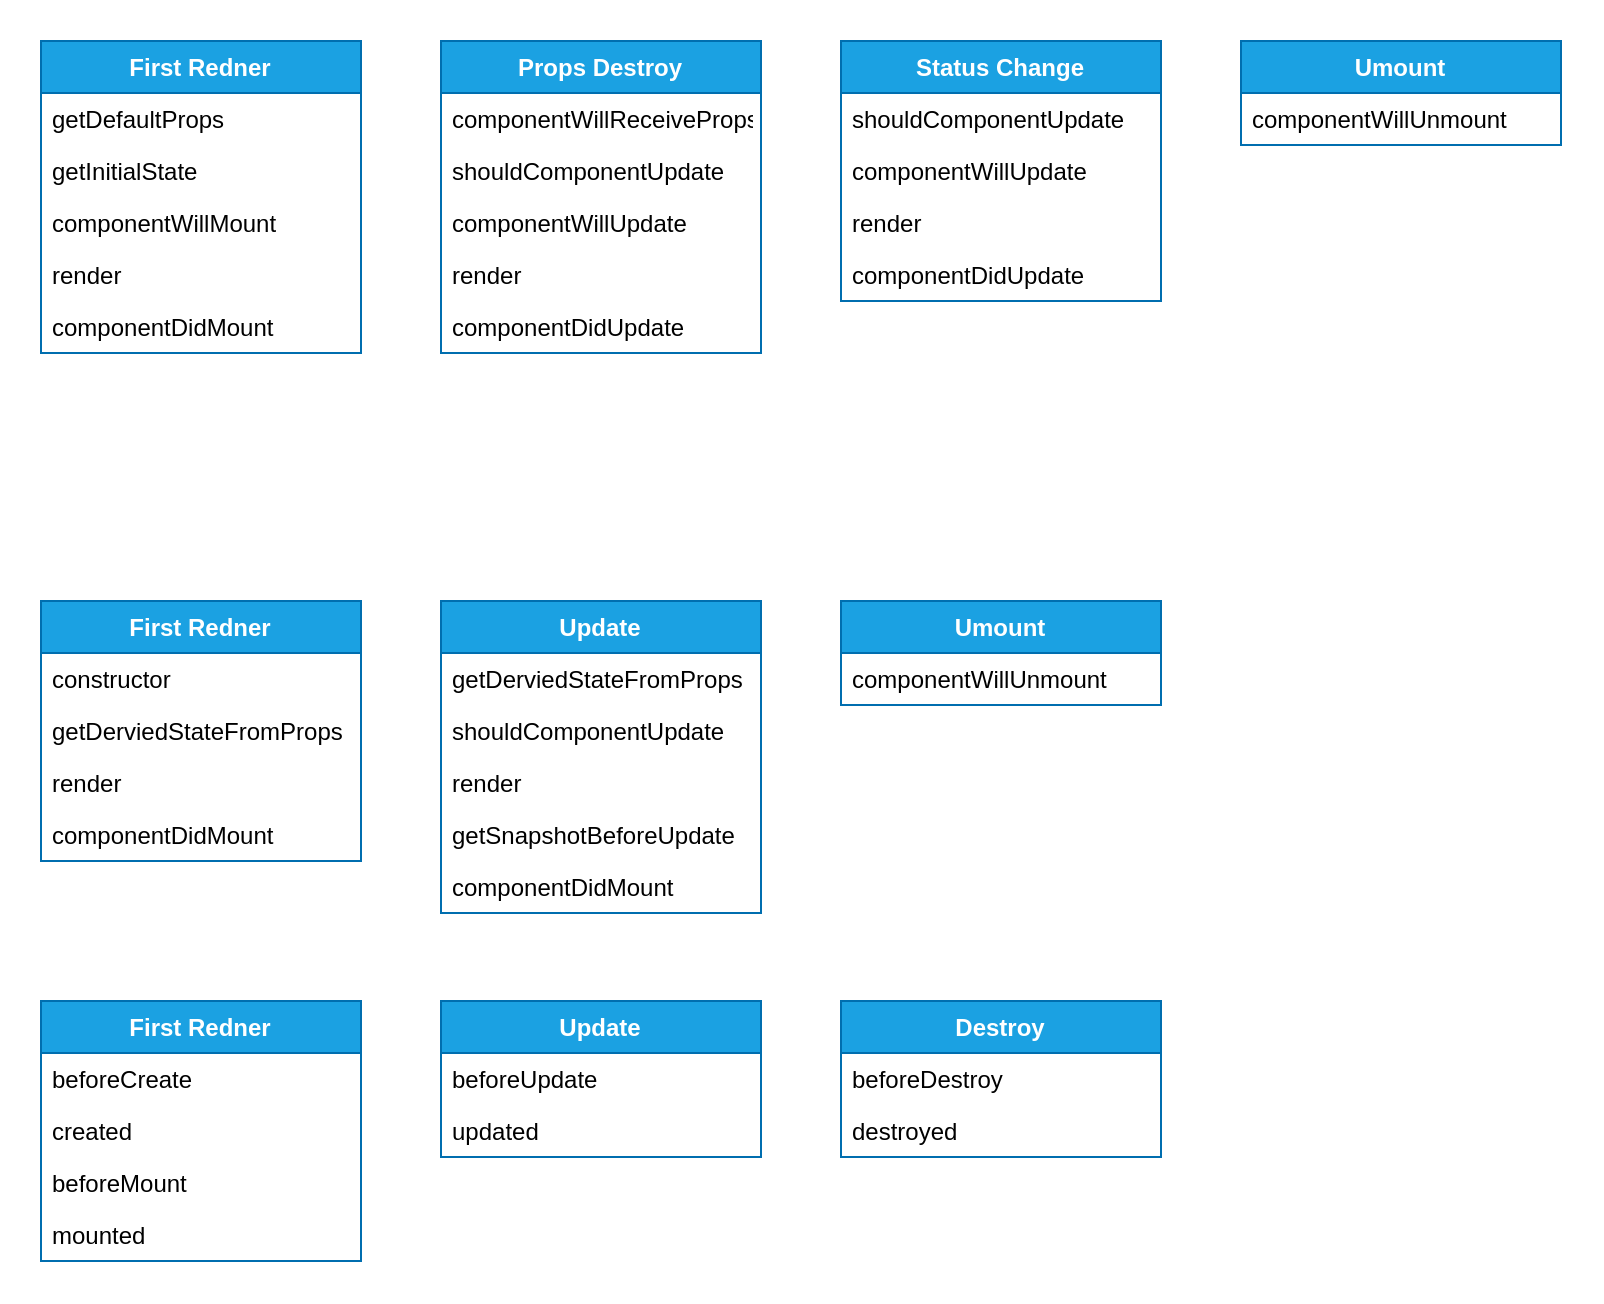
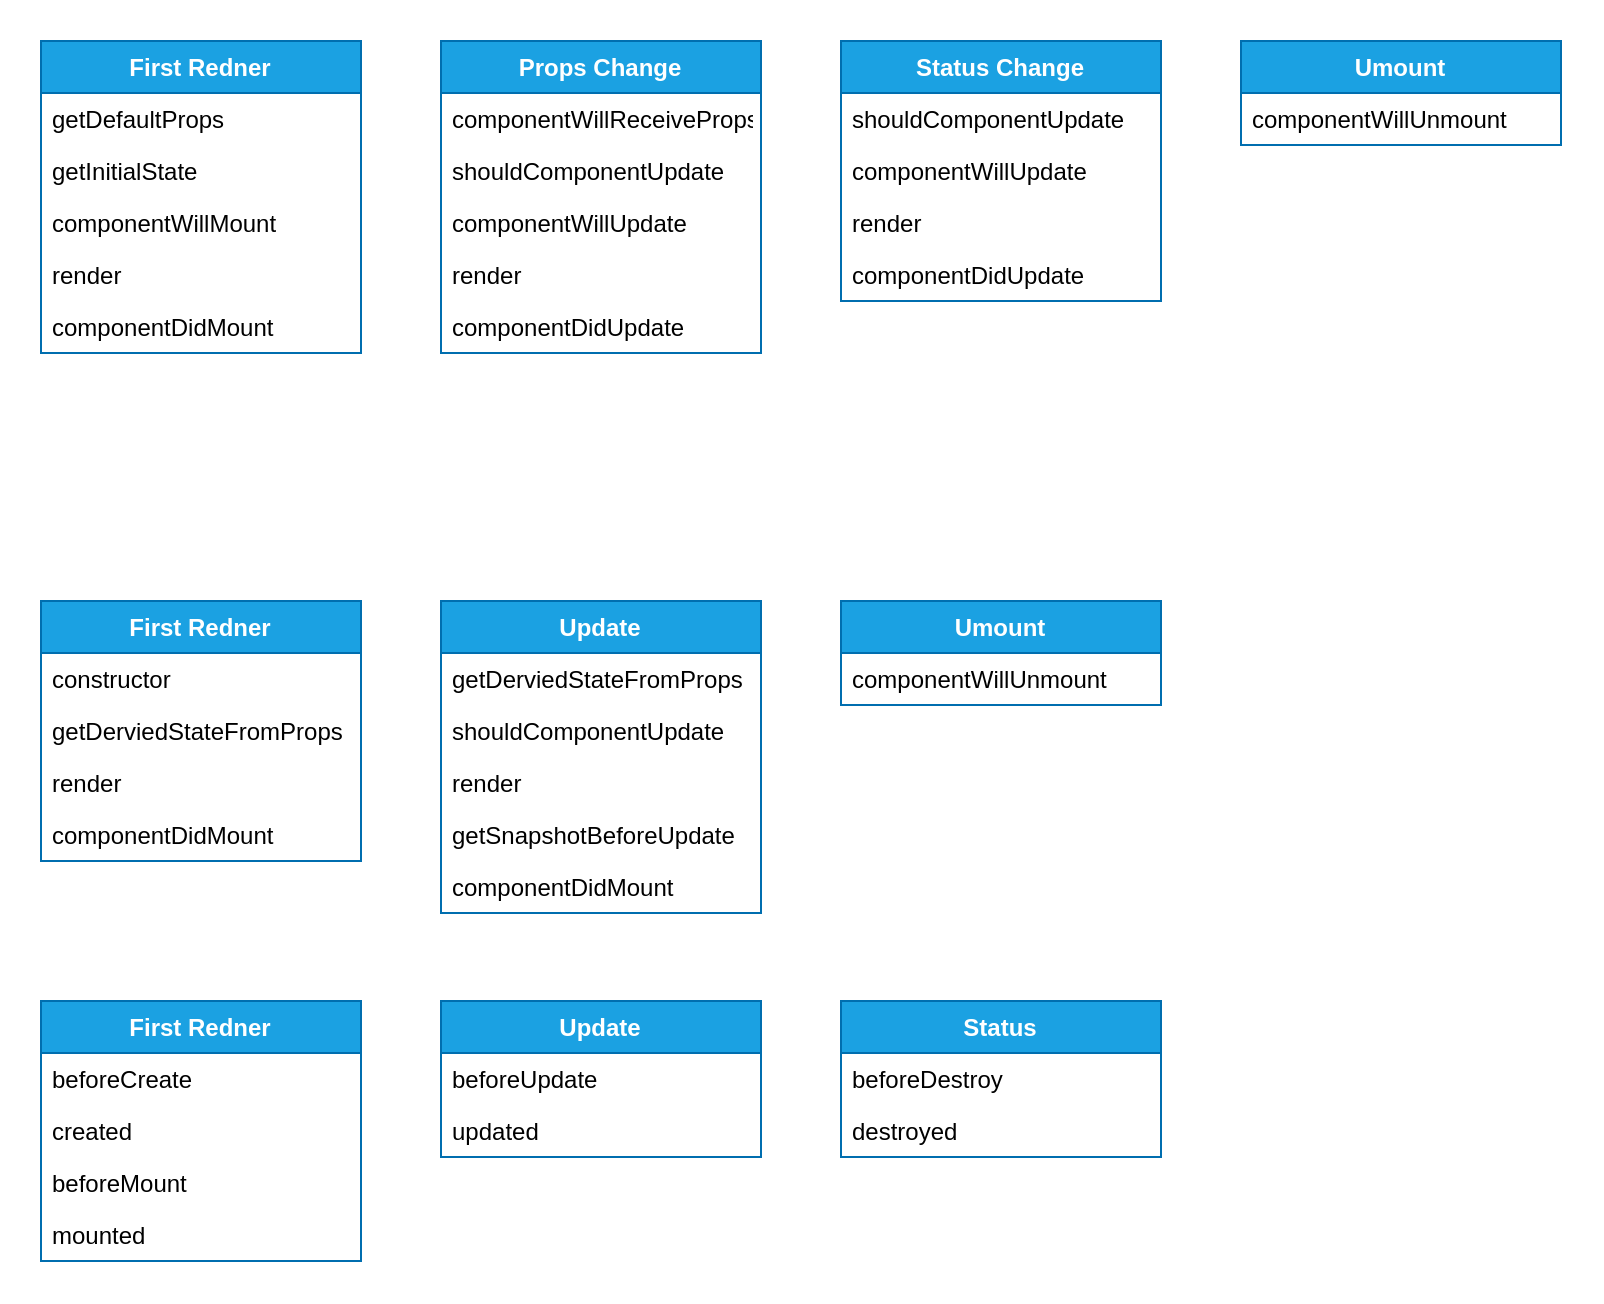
(600, 68) -> (600, 68)
(1000, 1028) -> (1000, 1028)
